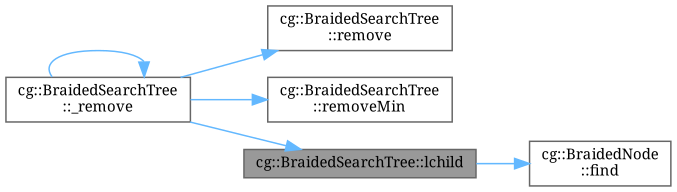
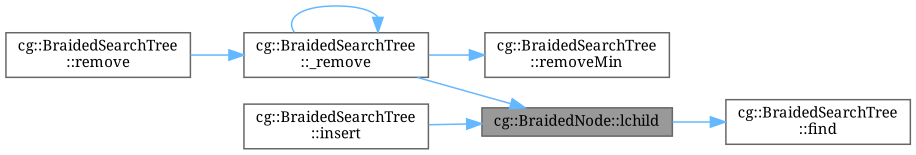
(222, 66) -> (210, 55)
none -> (336, 126)
(360, 164) -> (577, 122)
(600, 164) -> (818, 122)
